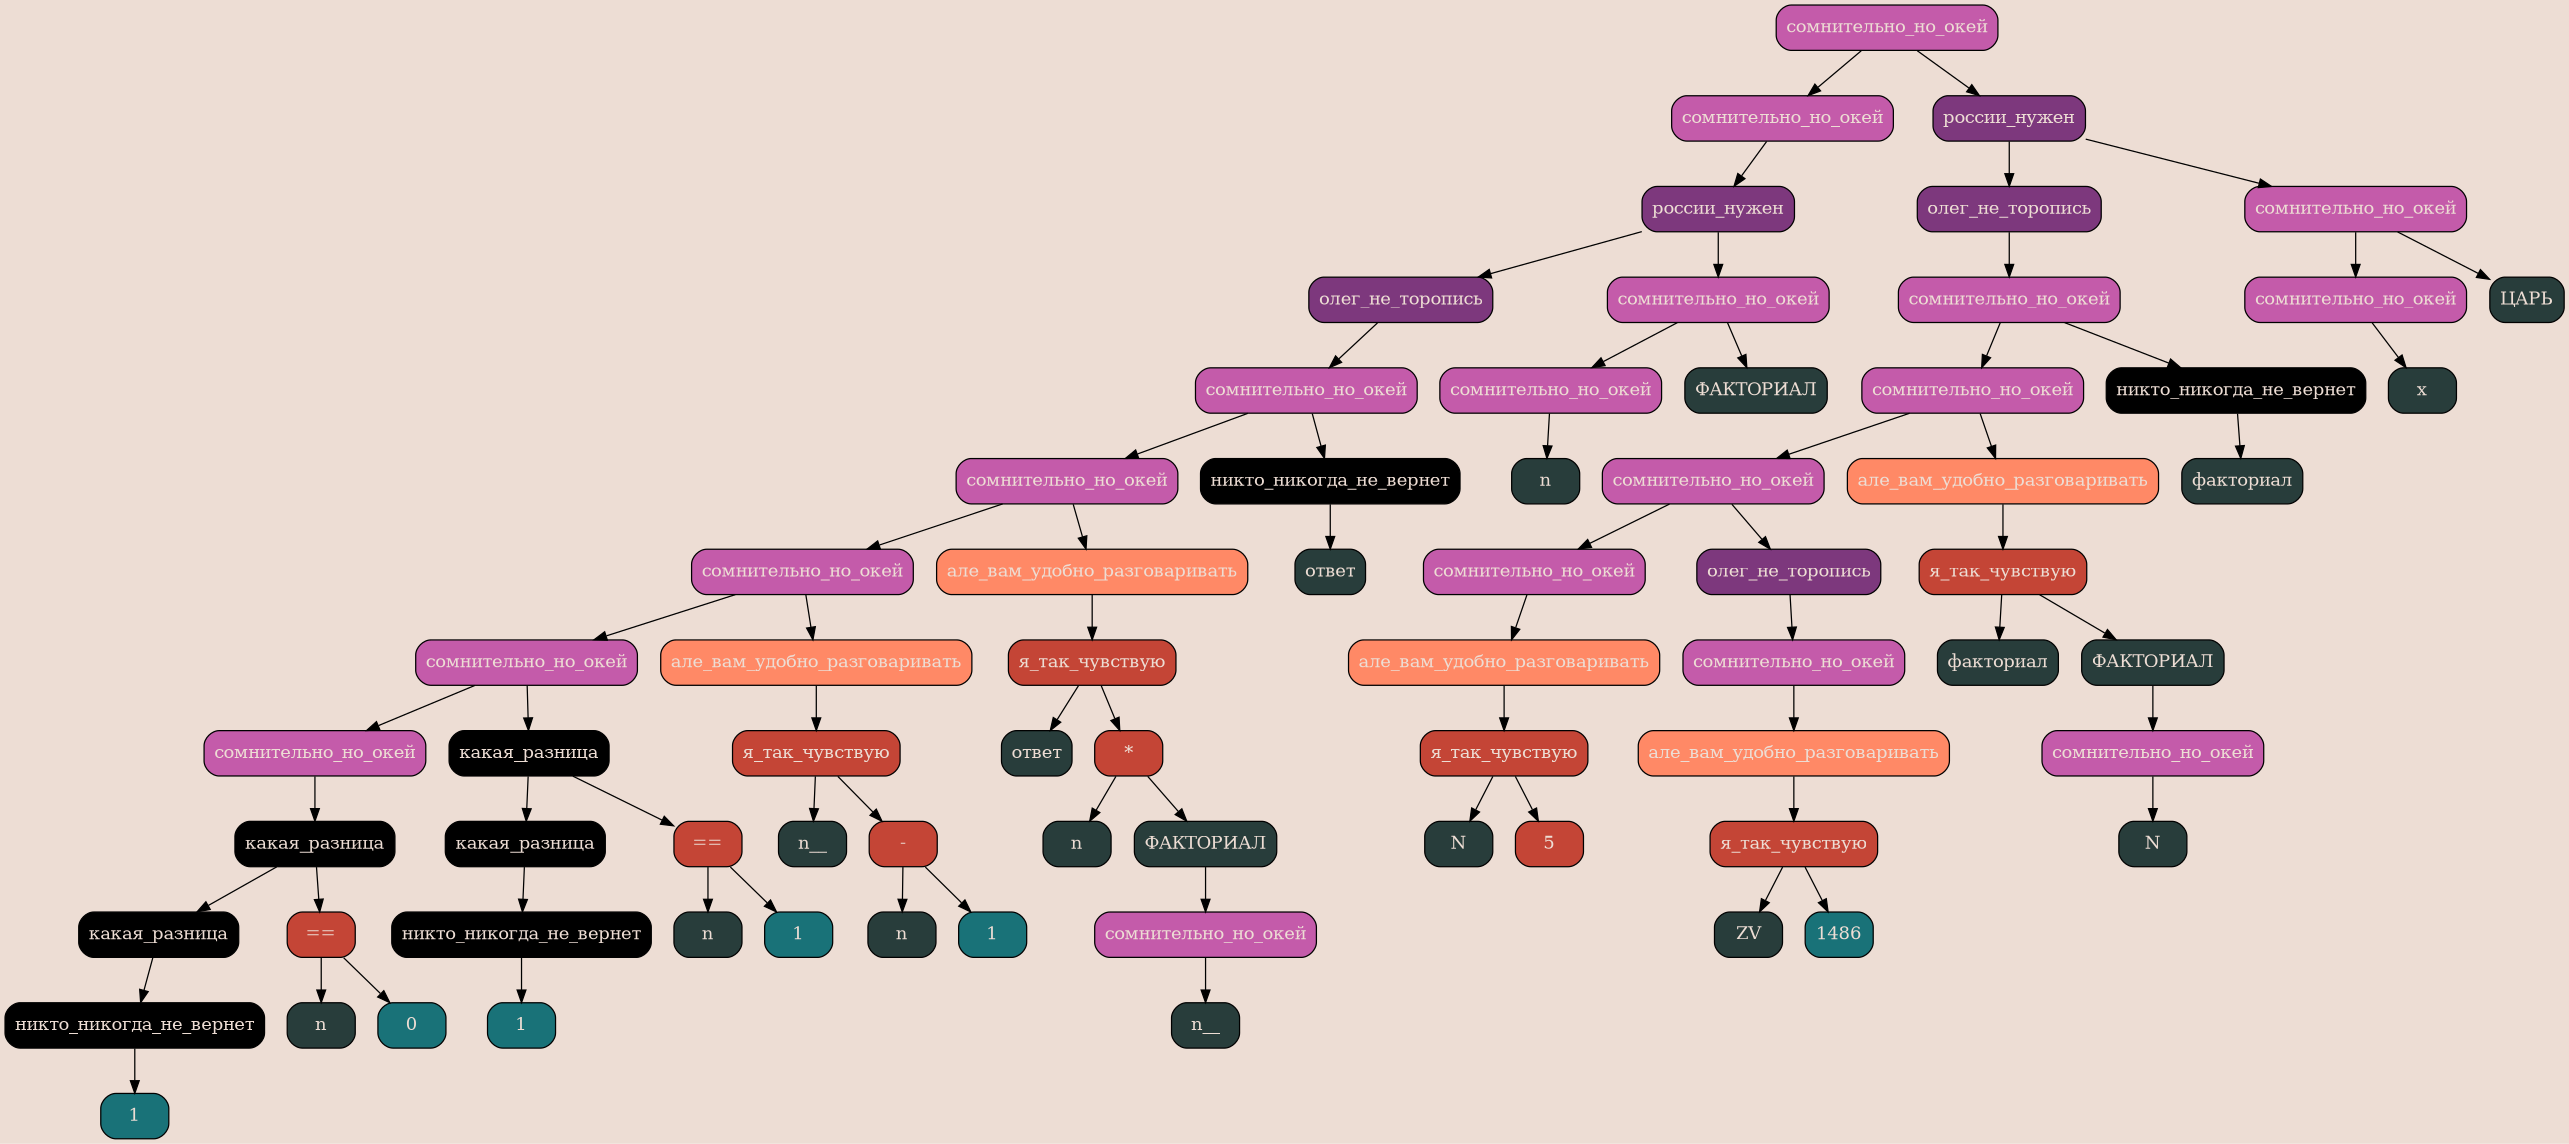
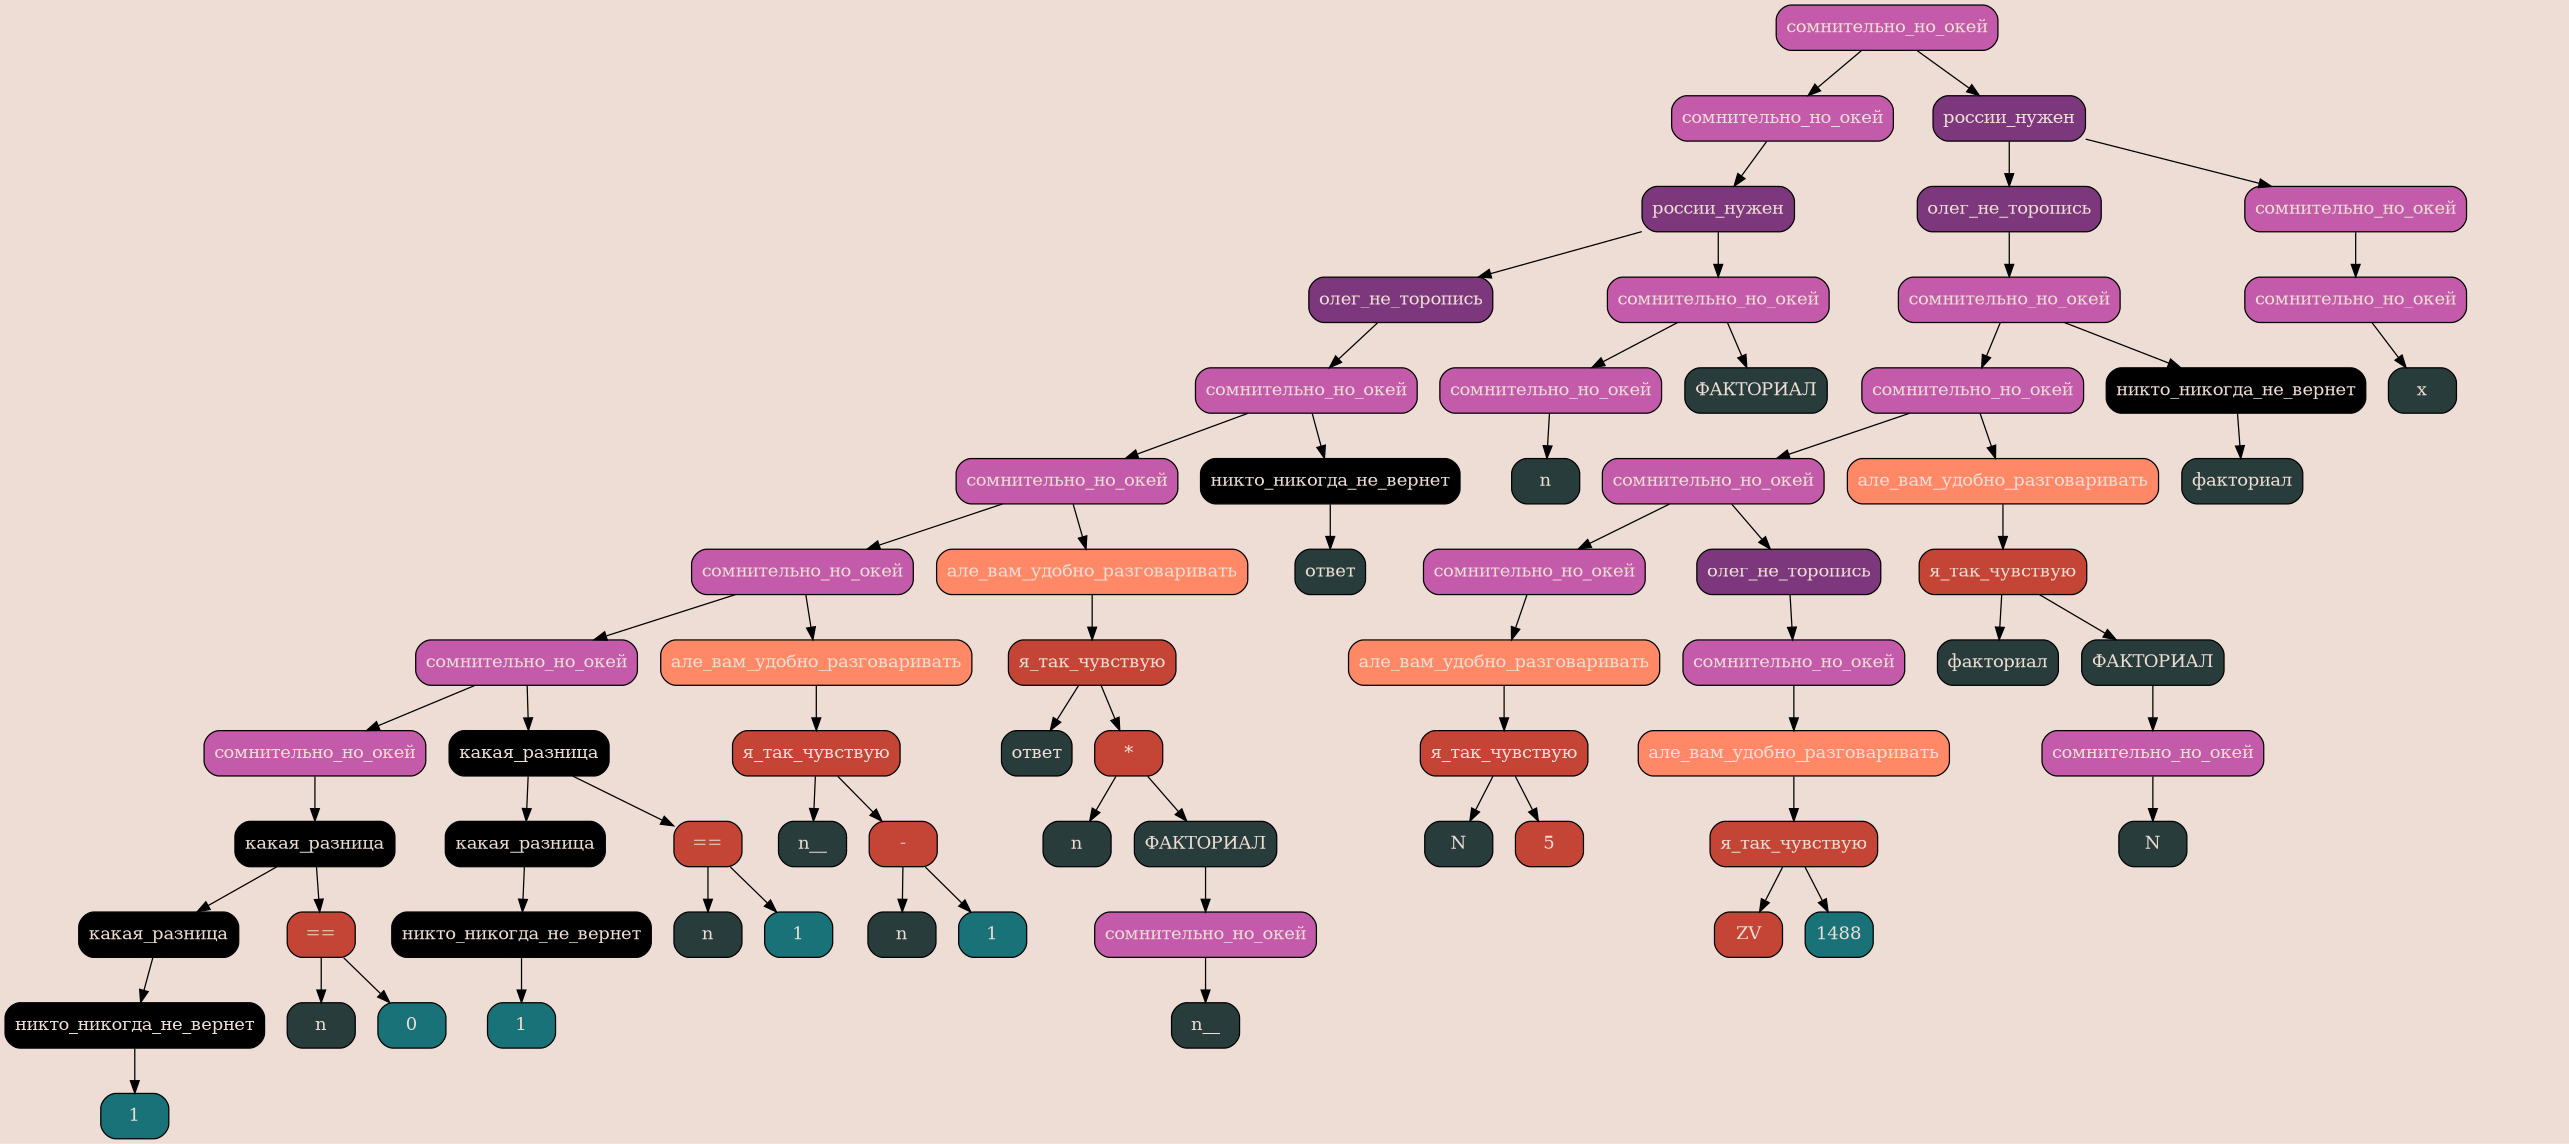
(2527, 300) -> none
(1748, 935) -> (1748, 935)
(1839, 935) -> (1839, 935)
